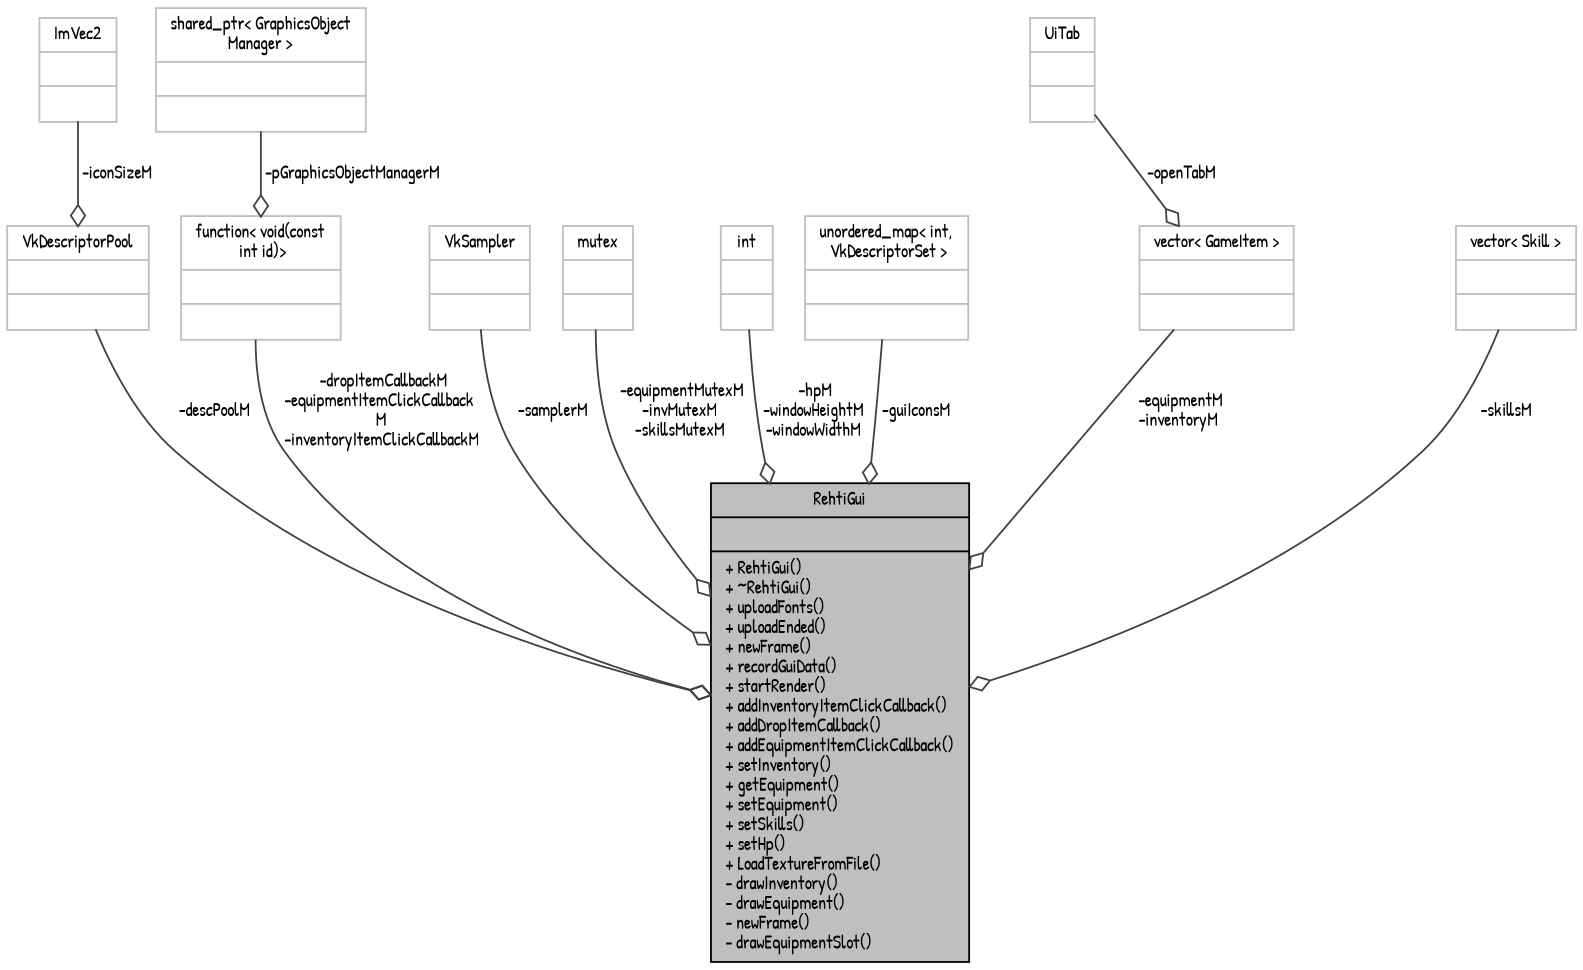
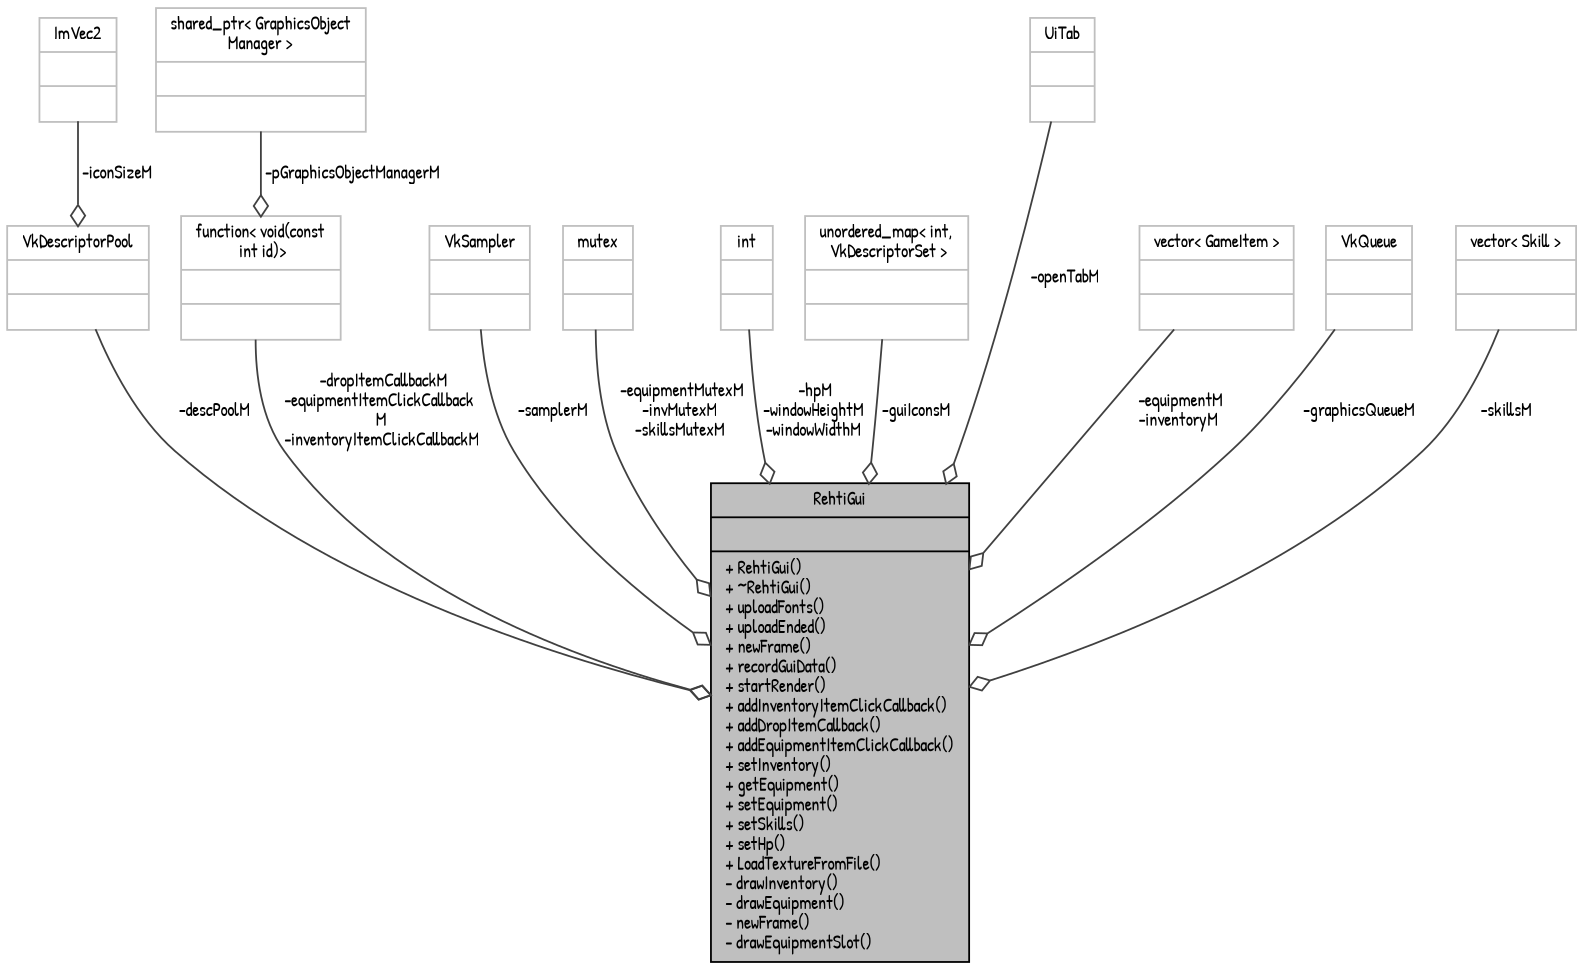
(1130, 162) -> (1007, 294)
none -> (1369, 278)
